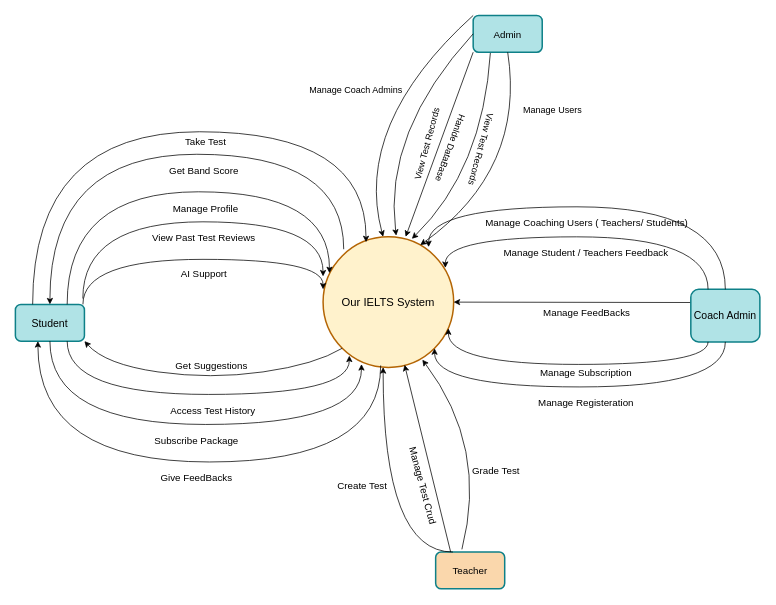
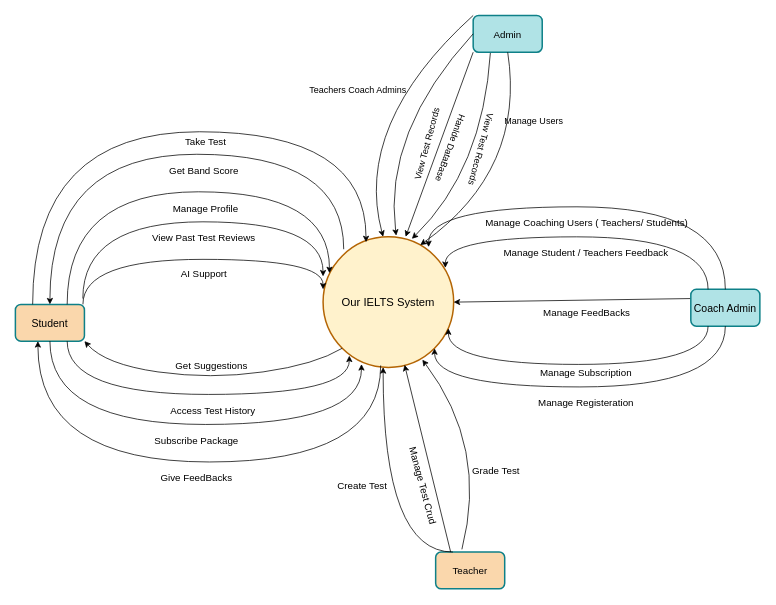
(354, 91) -> (359, 91)
(574, 114) -> (555, 126)
(725, 315) -> (725, 308)
(50, 323) -> (50, 323)
